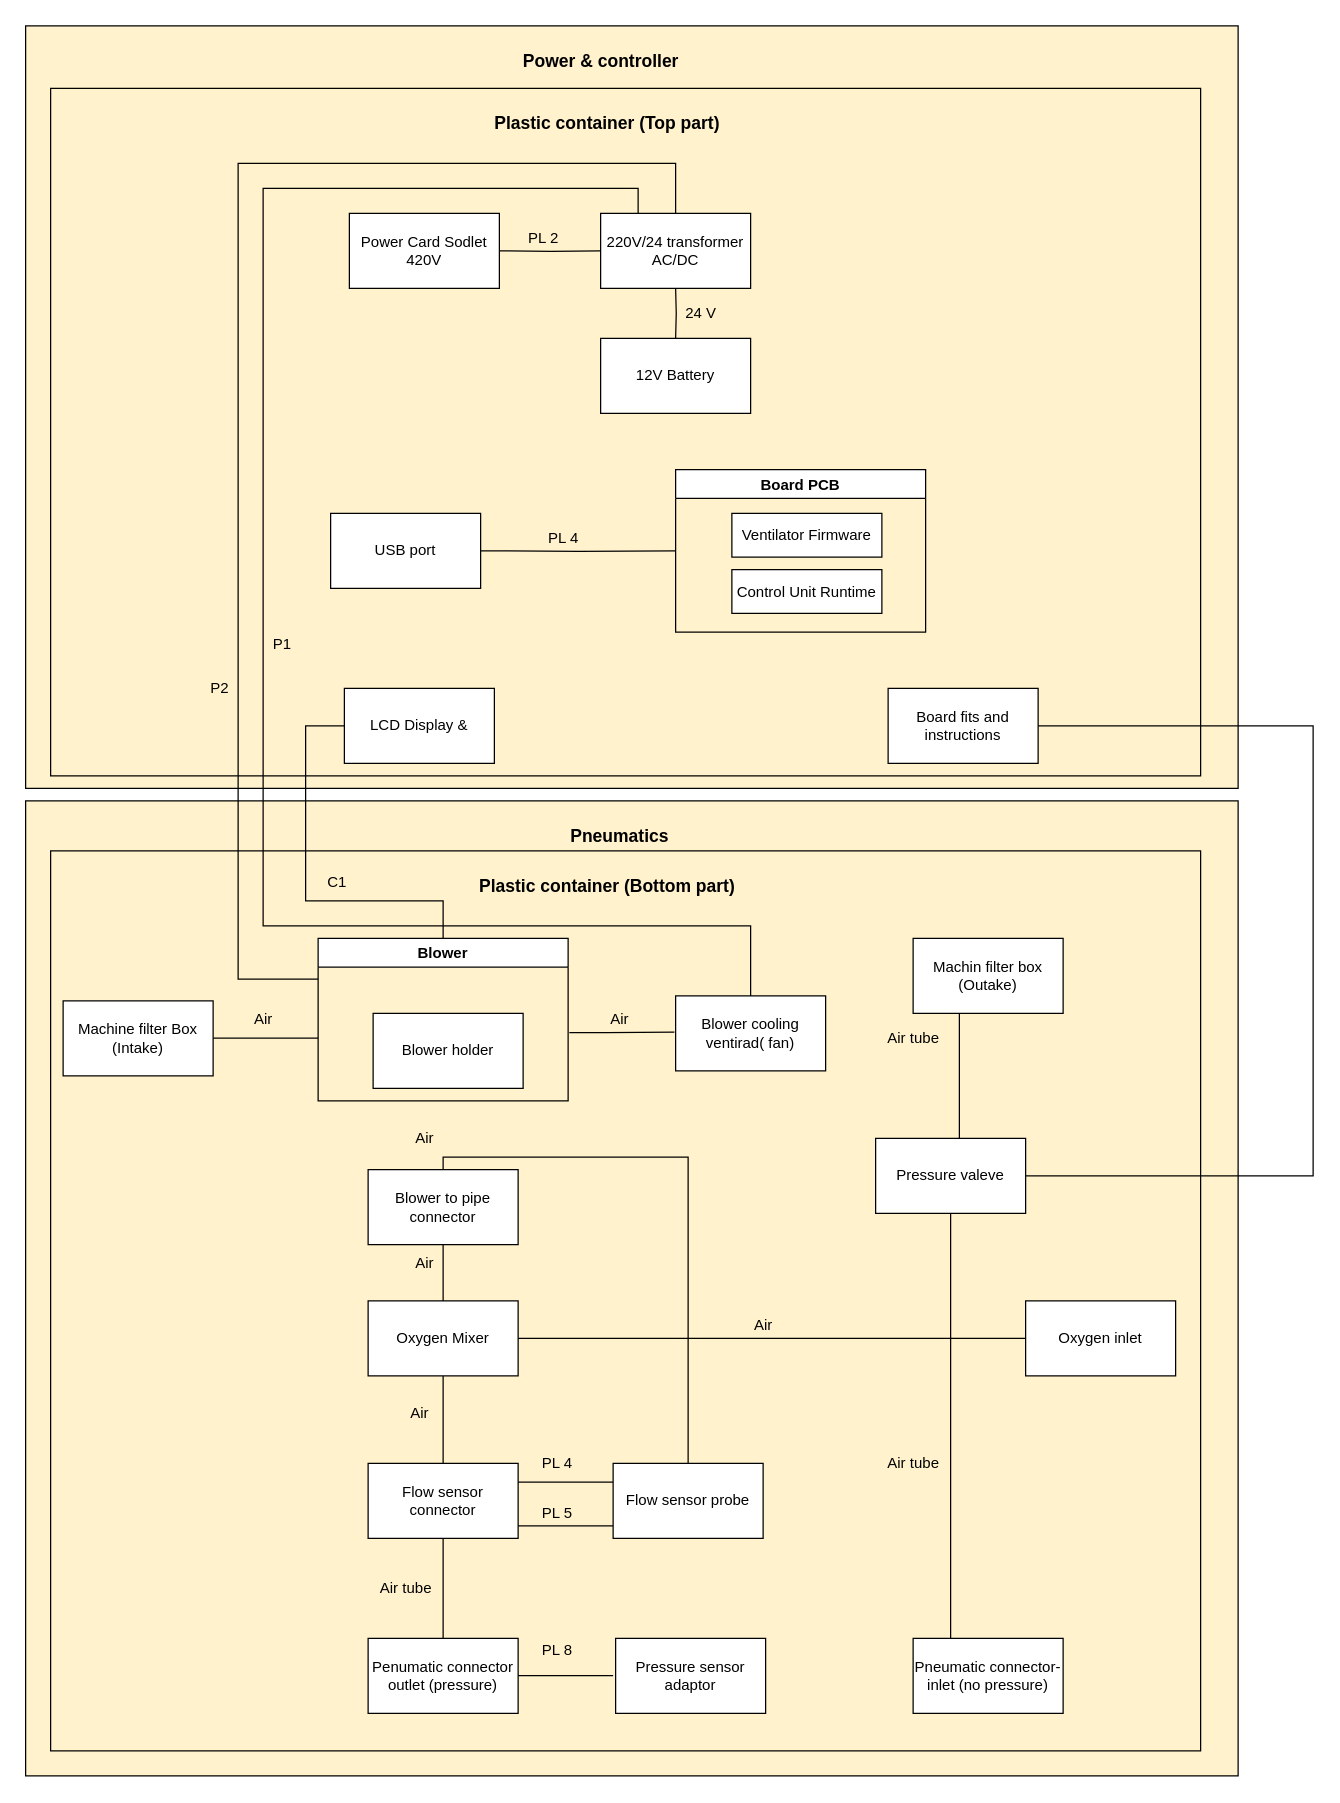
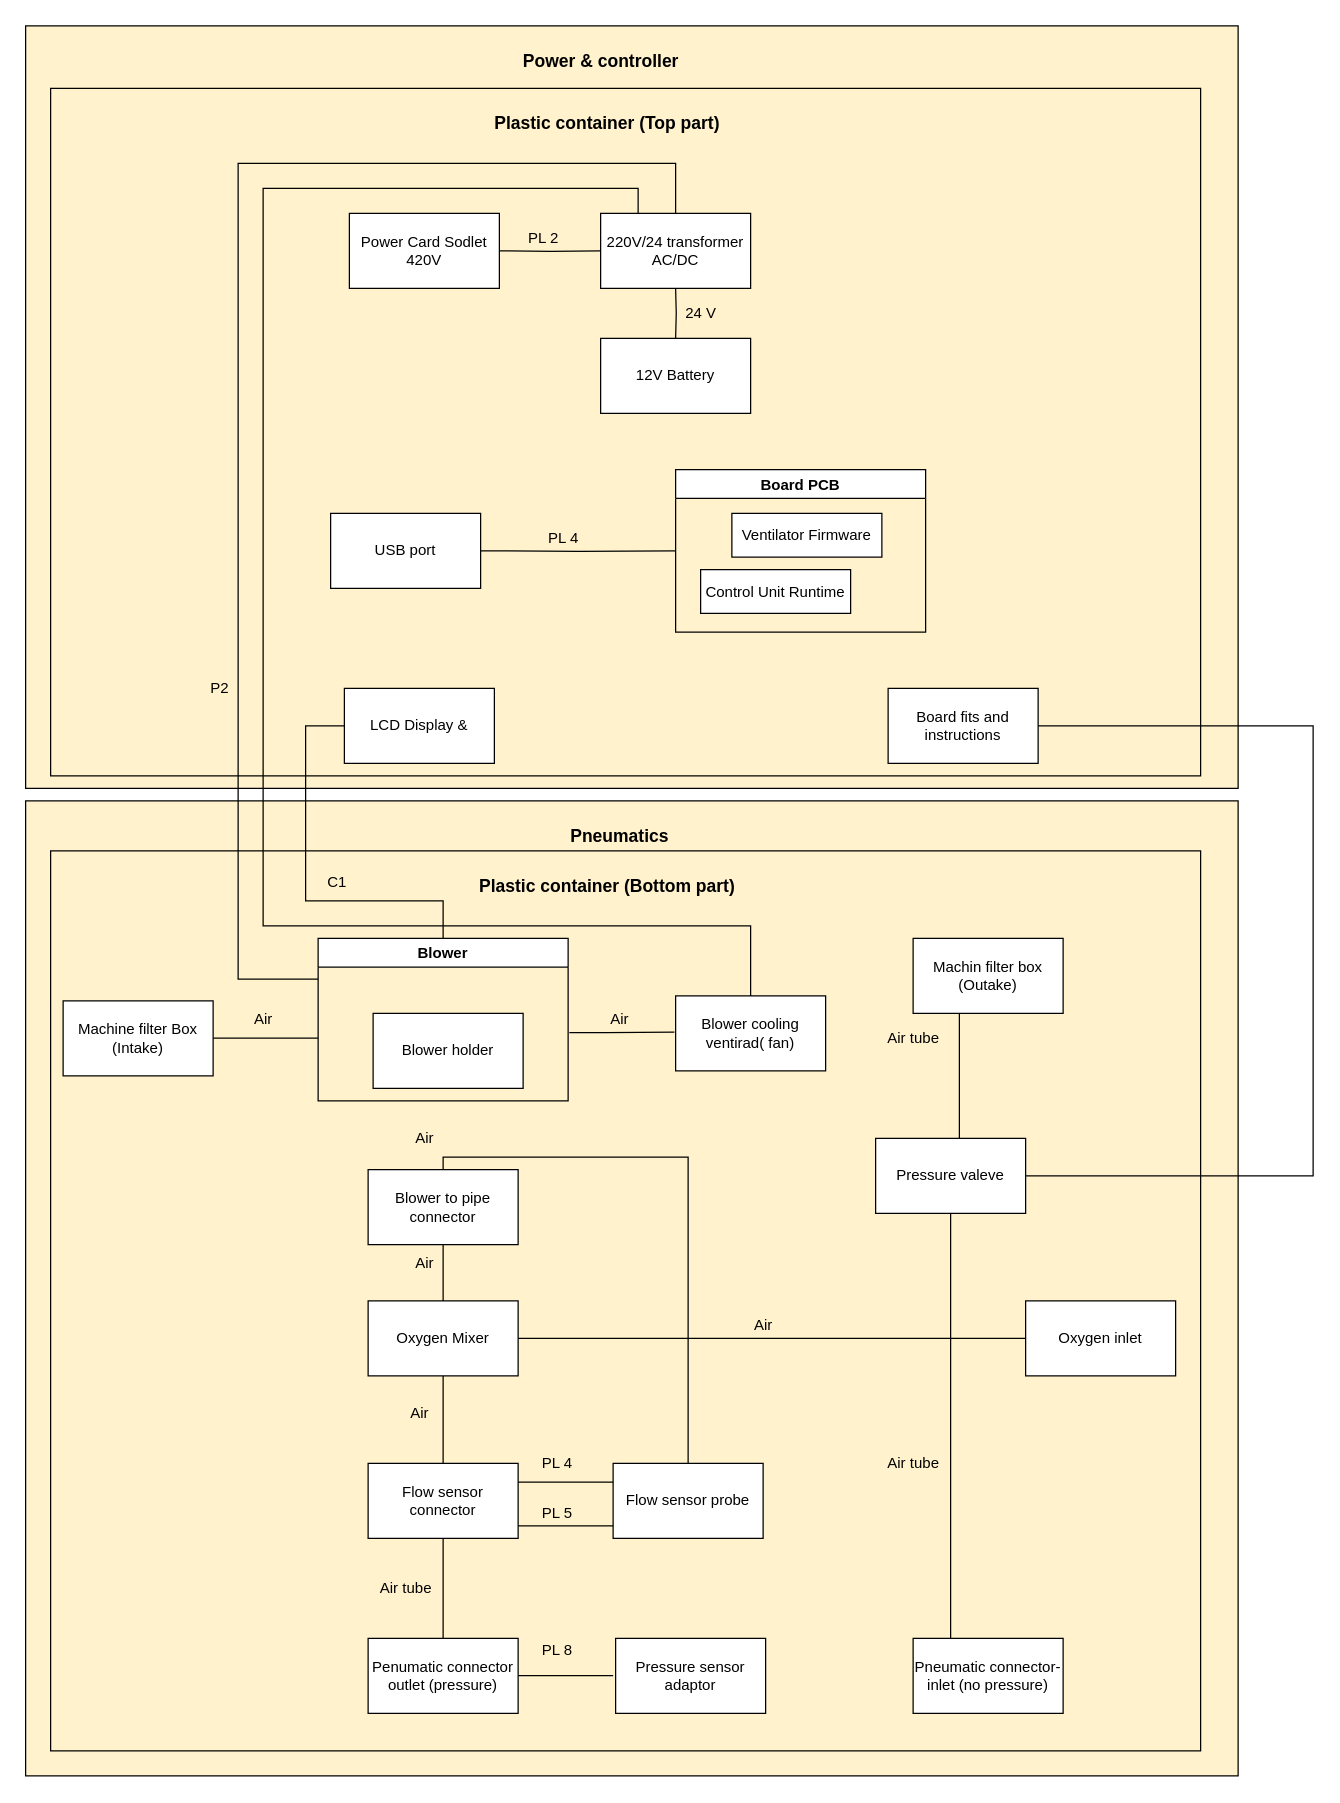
(807, 591) -> (776, 591)
(282, 644) -> none
